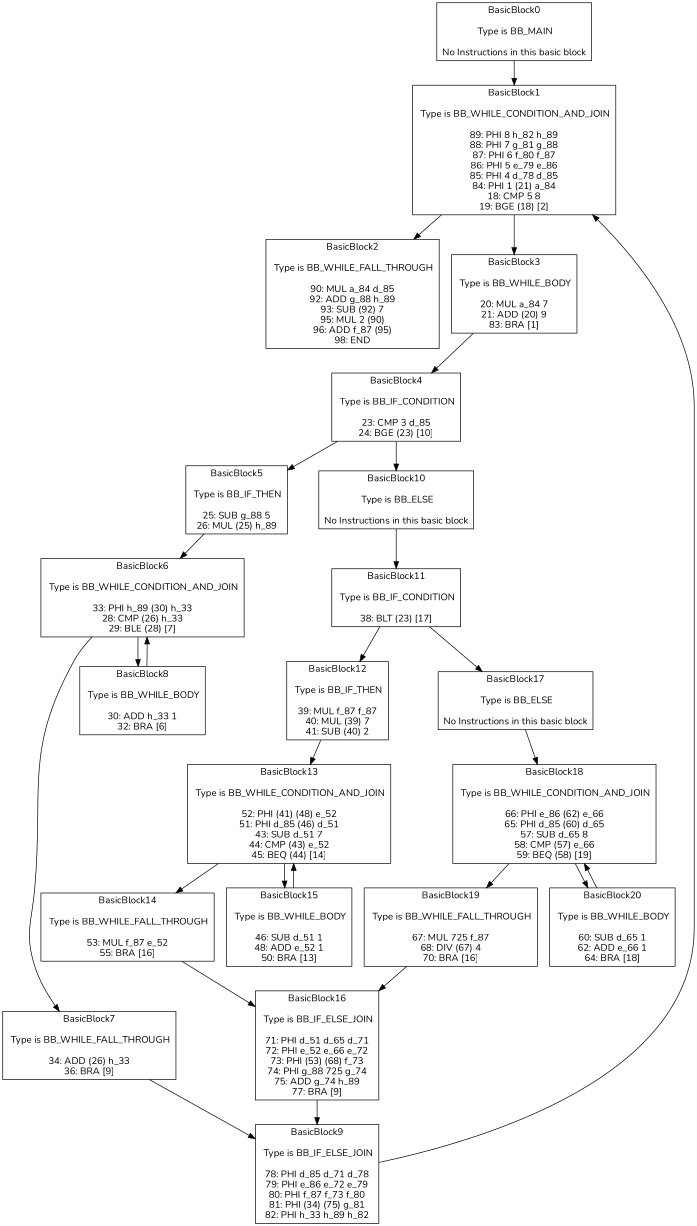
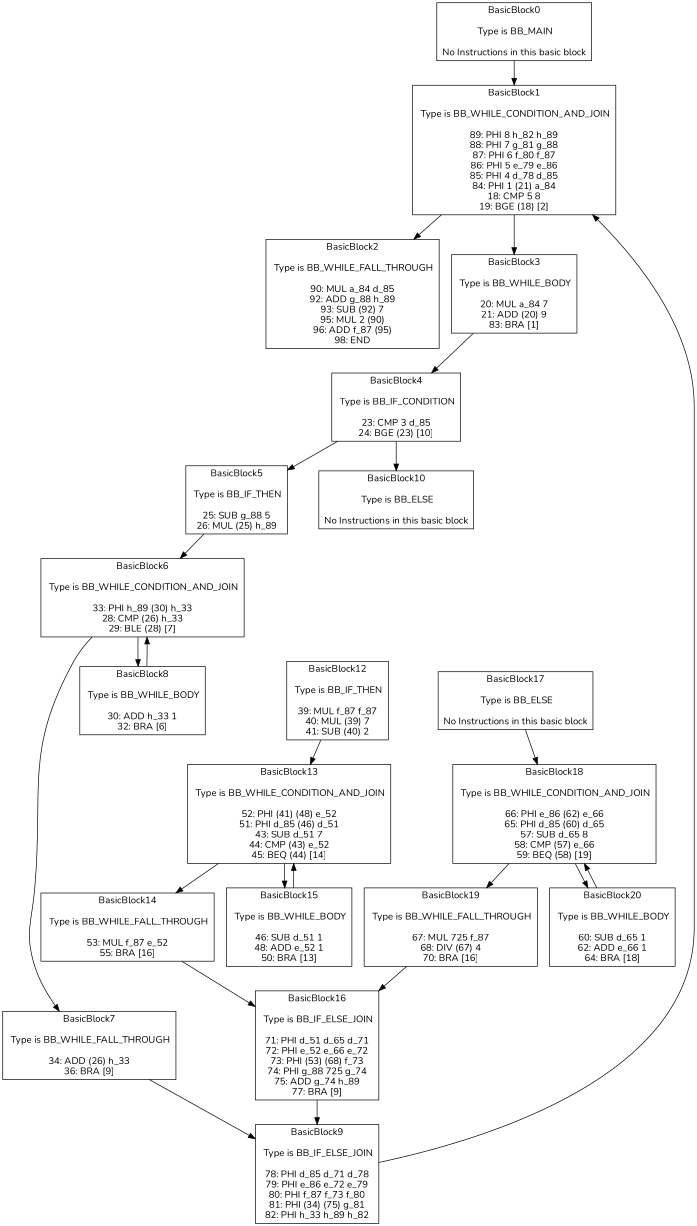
(396, 598) -> none
